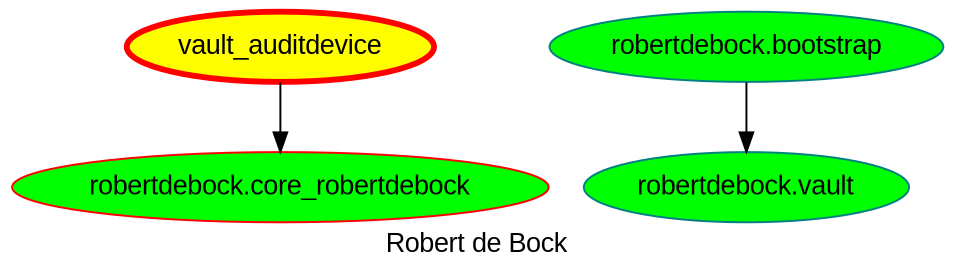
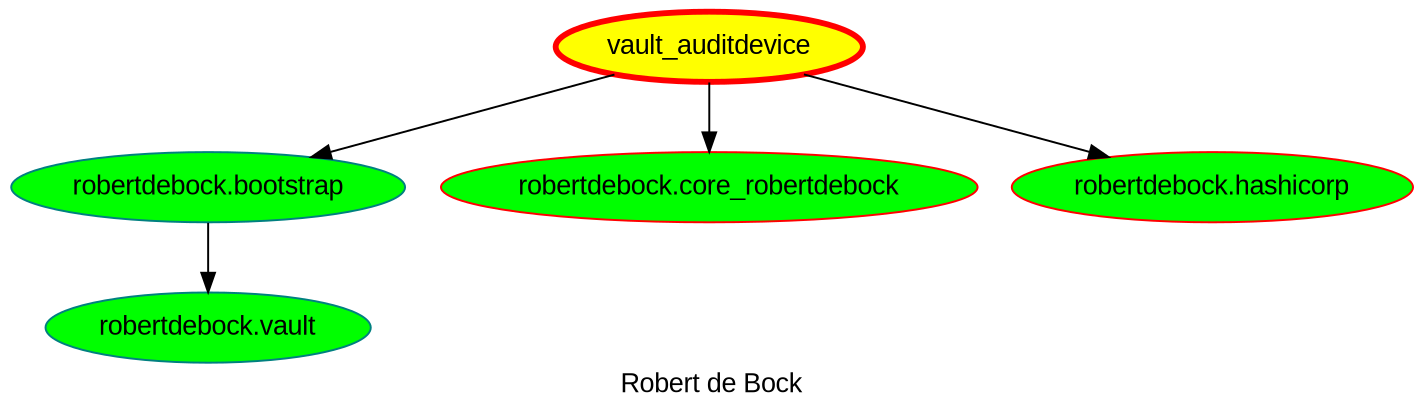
none -> (473, 113)
none -> (1212, 187)
